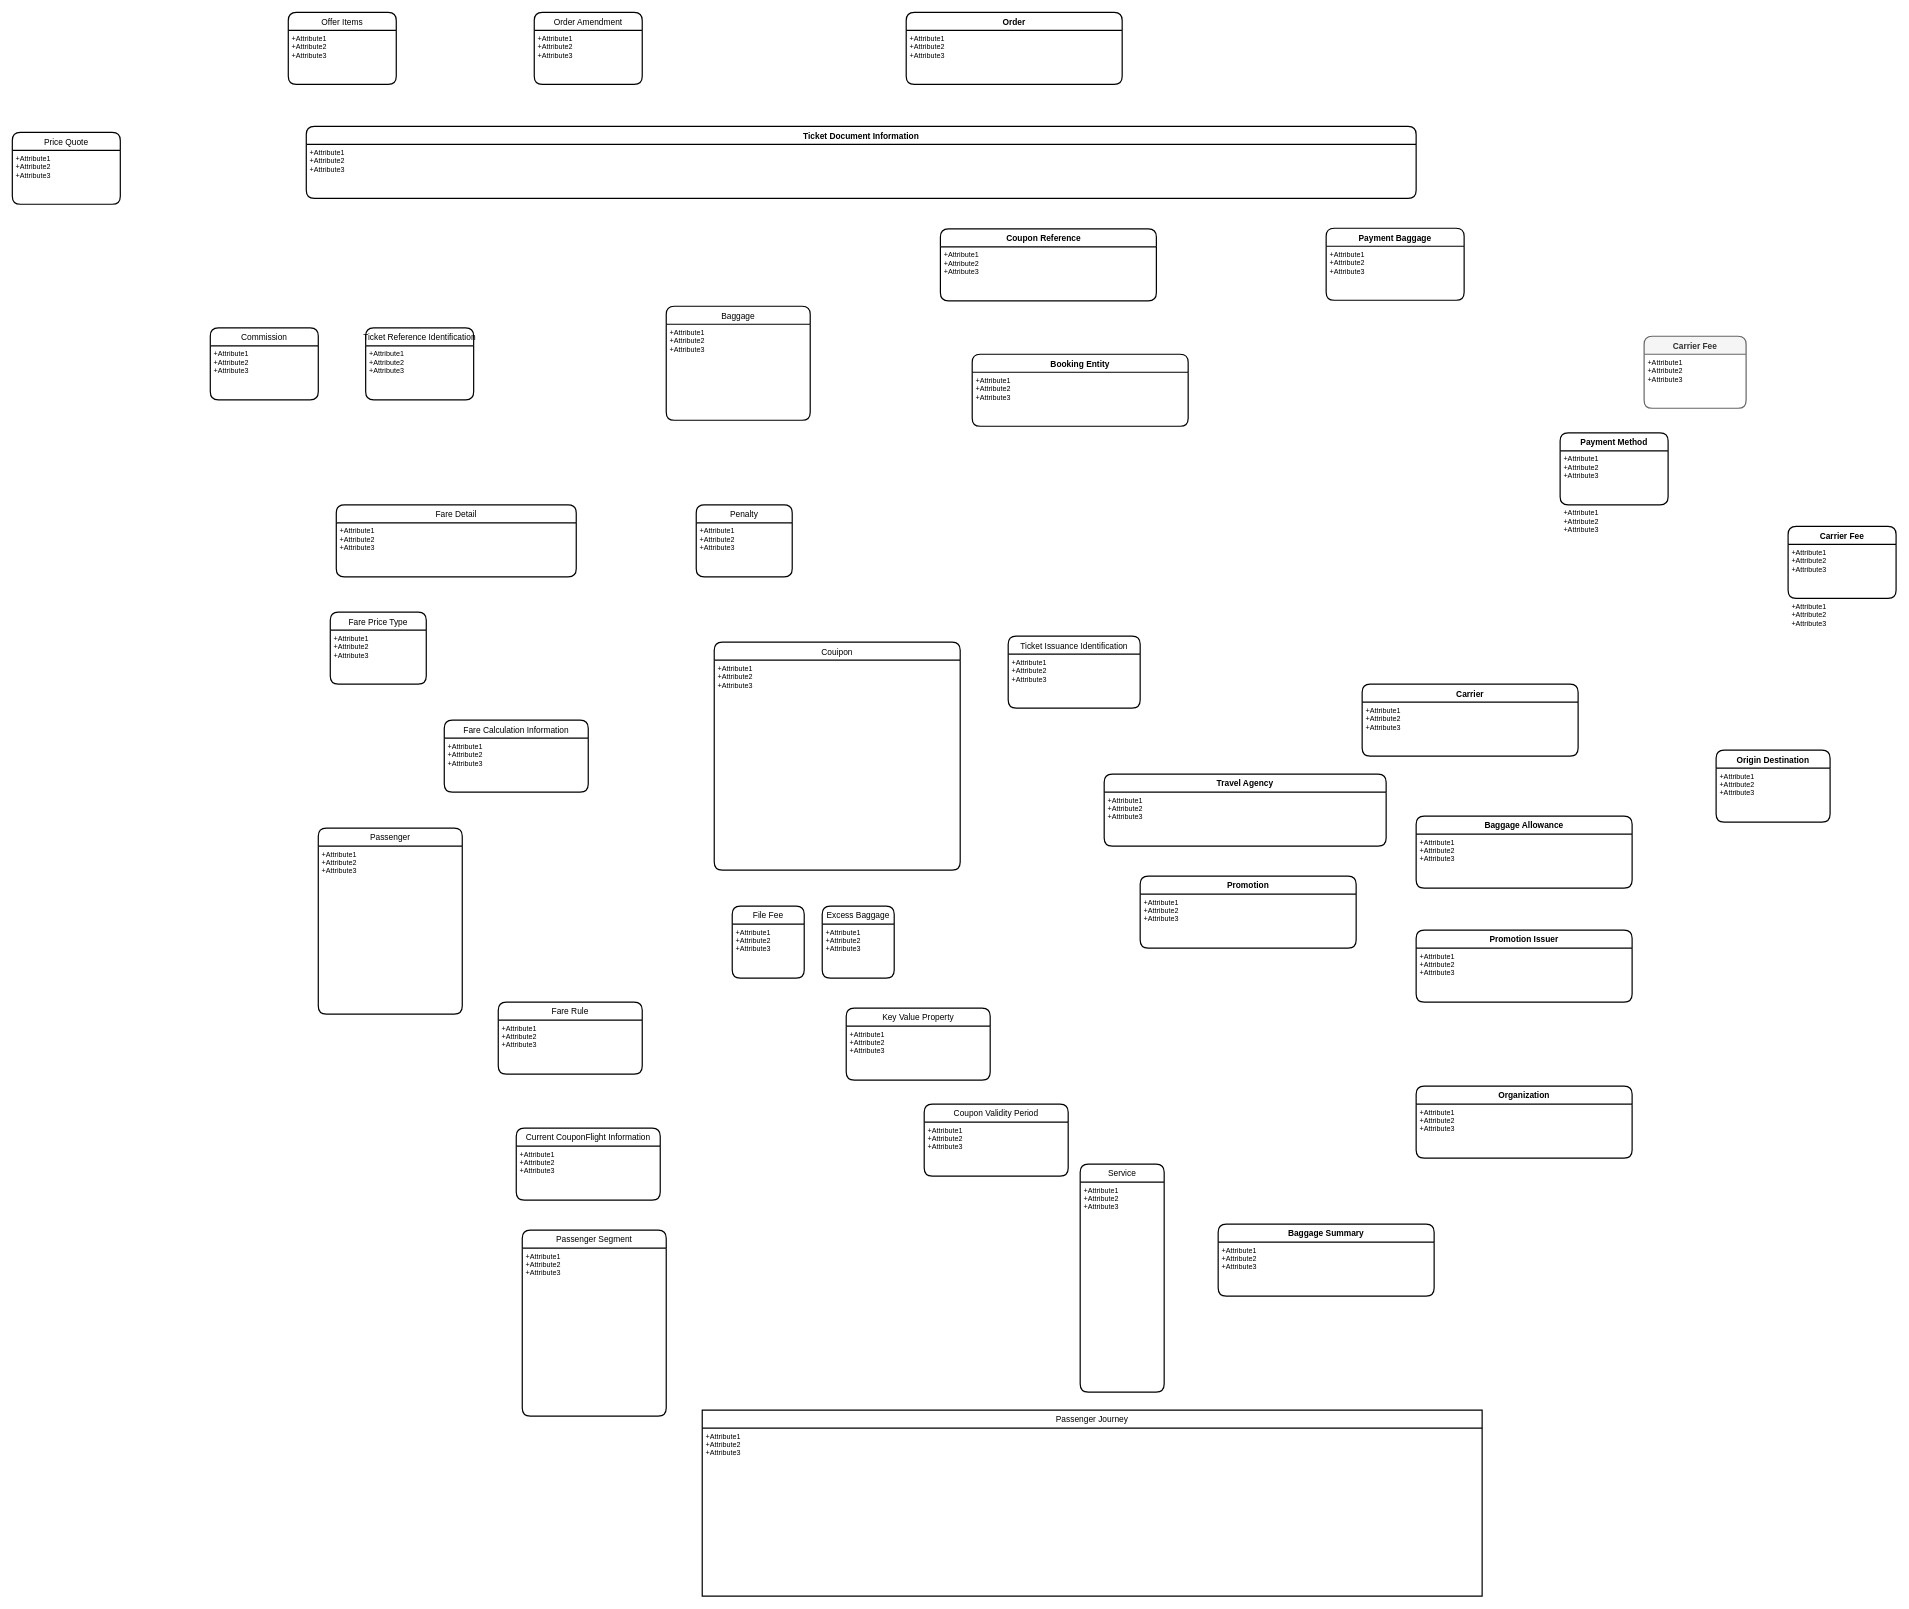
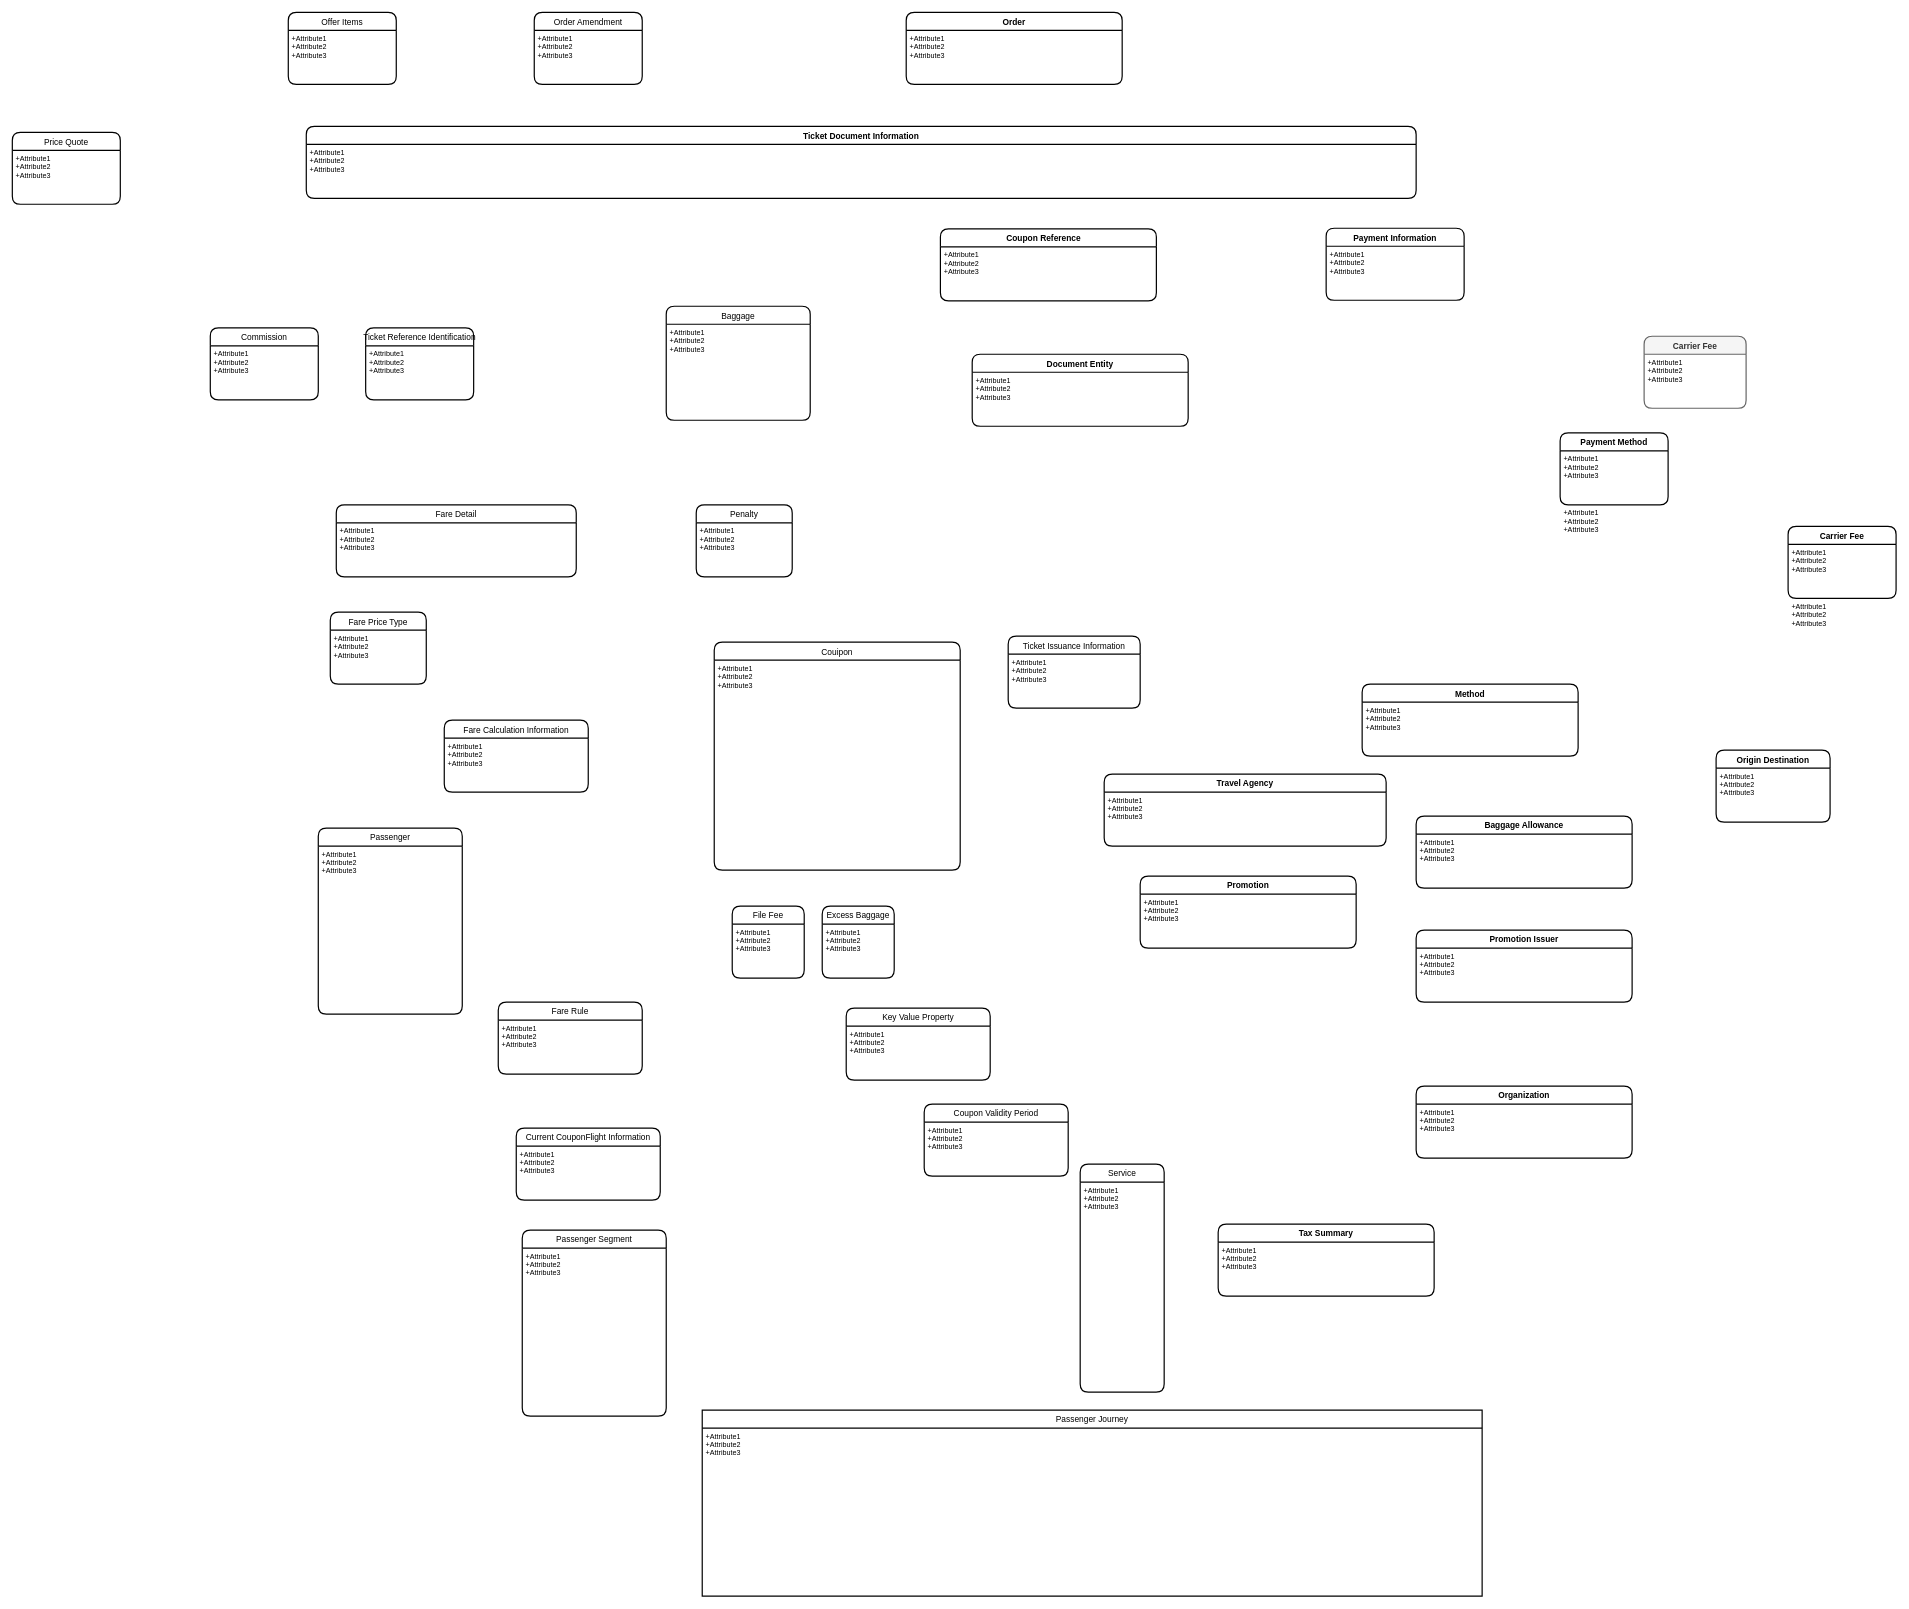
(1395, 238) -> (1395, 238)
(1080, 364) -> (1080, 364)
(1074, 646) -> (1074, 646)
(1470, 694) -> (1470, 694)
(1326, 1234) -> (1326, 1234)
